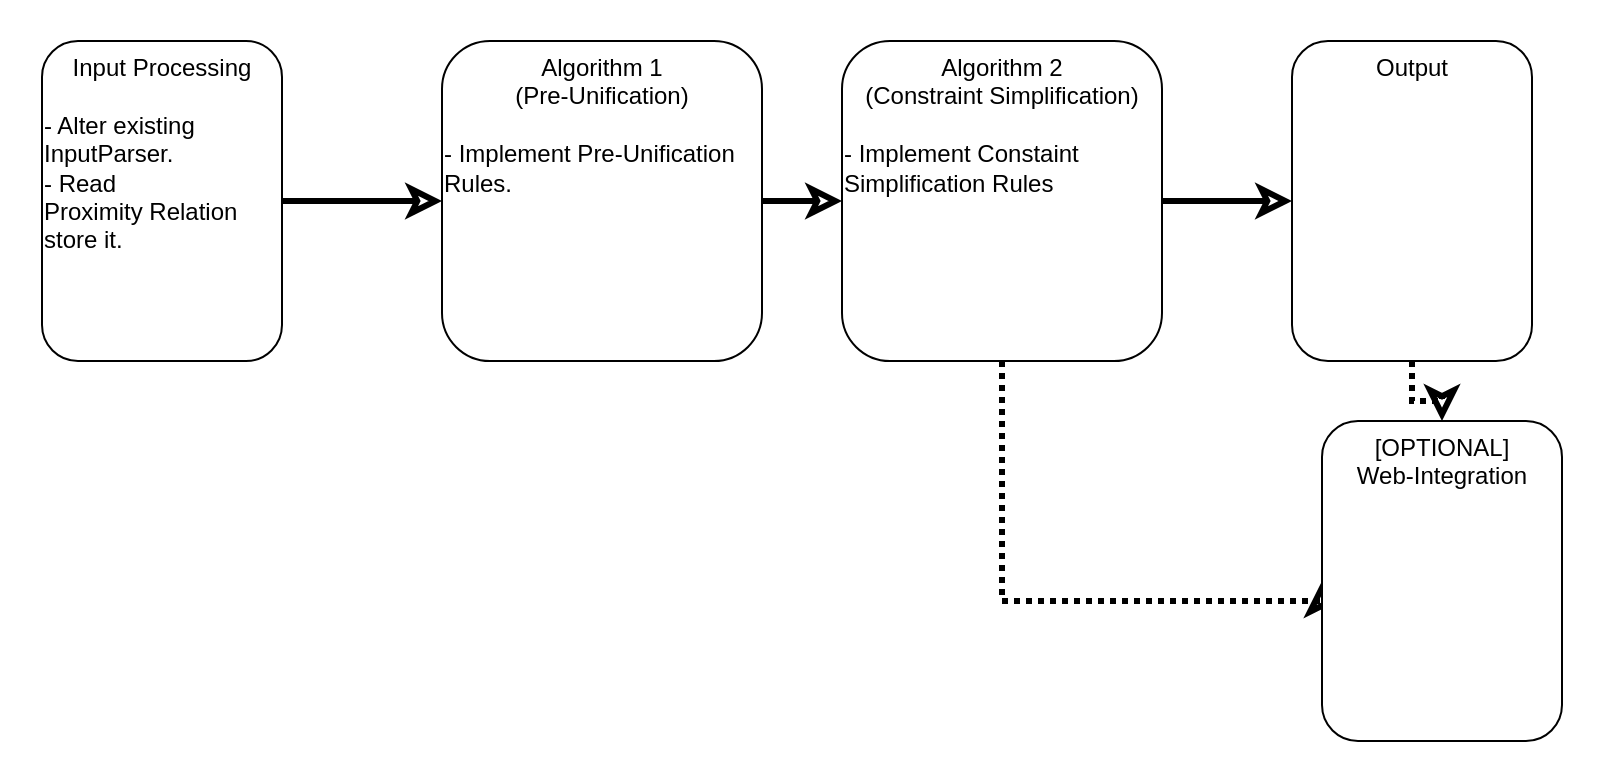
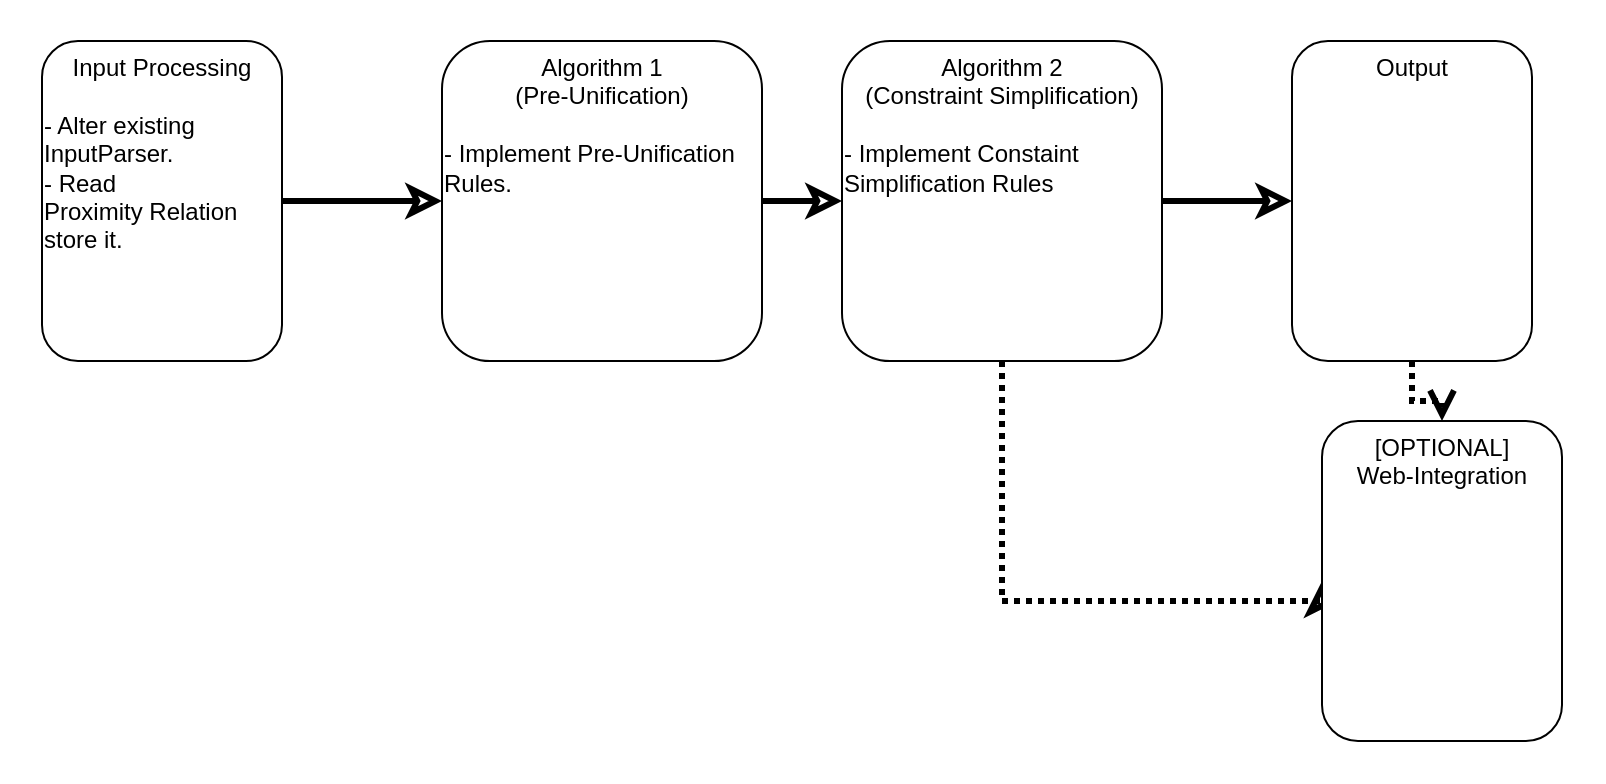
(1442, 401) -> (1442, 402)
